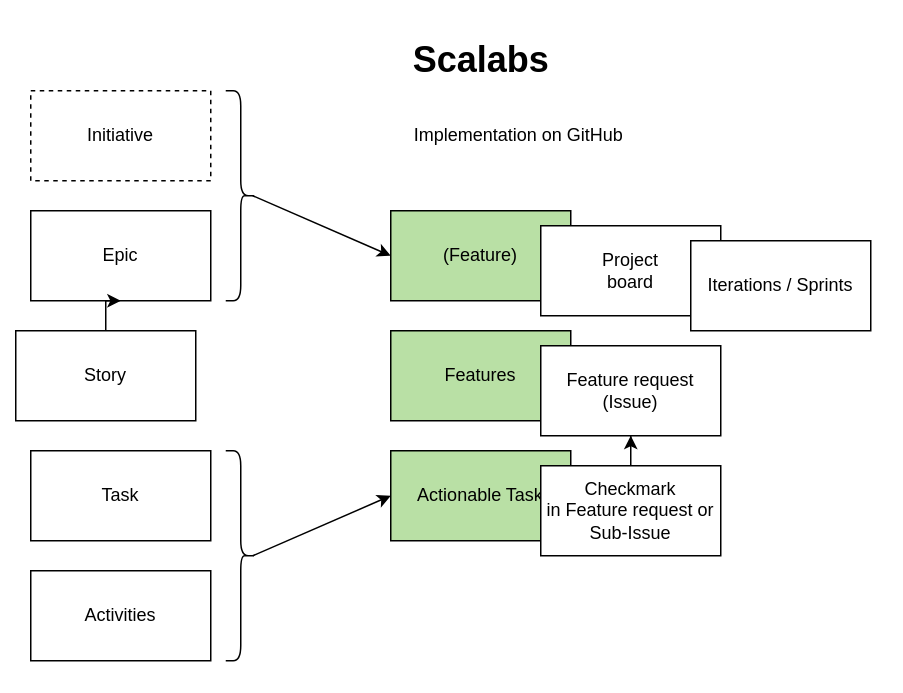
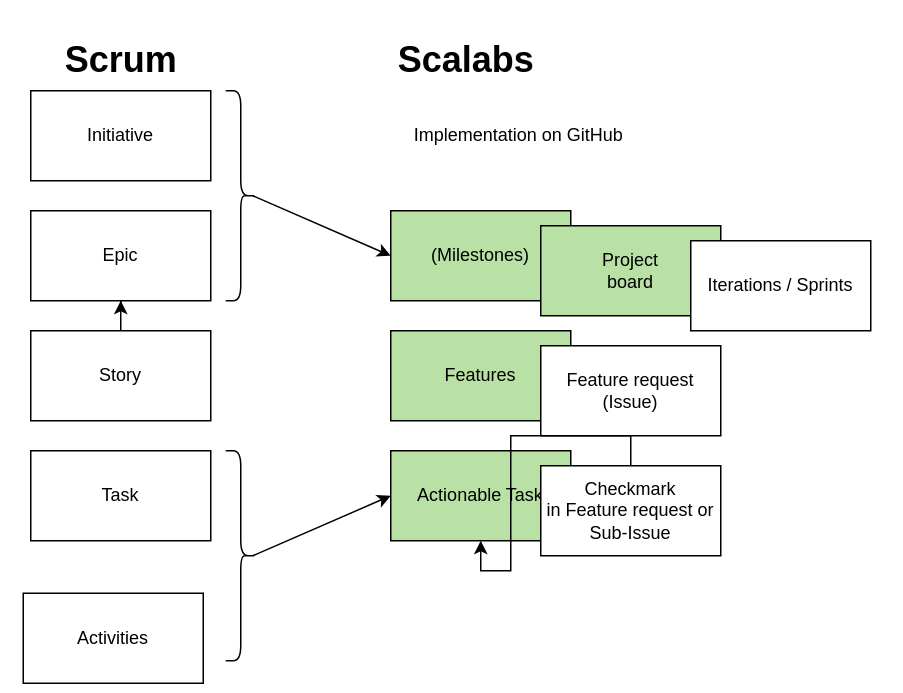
none -> (121, 61)
(481, 61) -> (466, 61)
(121, 136) -> (121, 136)
(481, 256) -> (481, 256)
(631, 271) -> (631, 271)
(106, 376) -> (121, 376)
(631, 436) -> (511, 560)
(121, 616) -> (113, 638)
